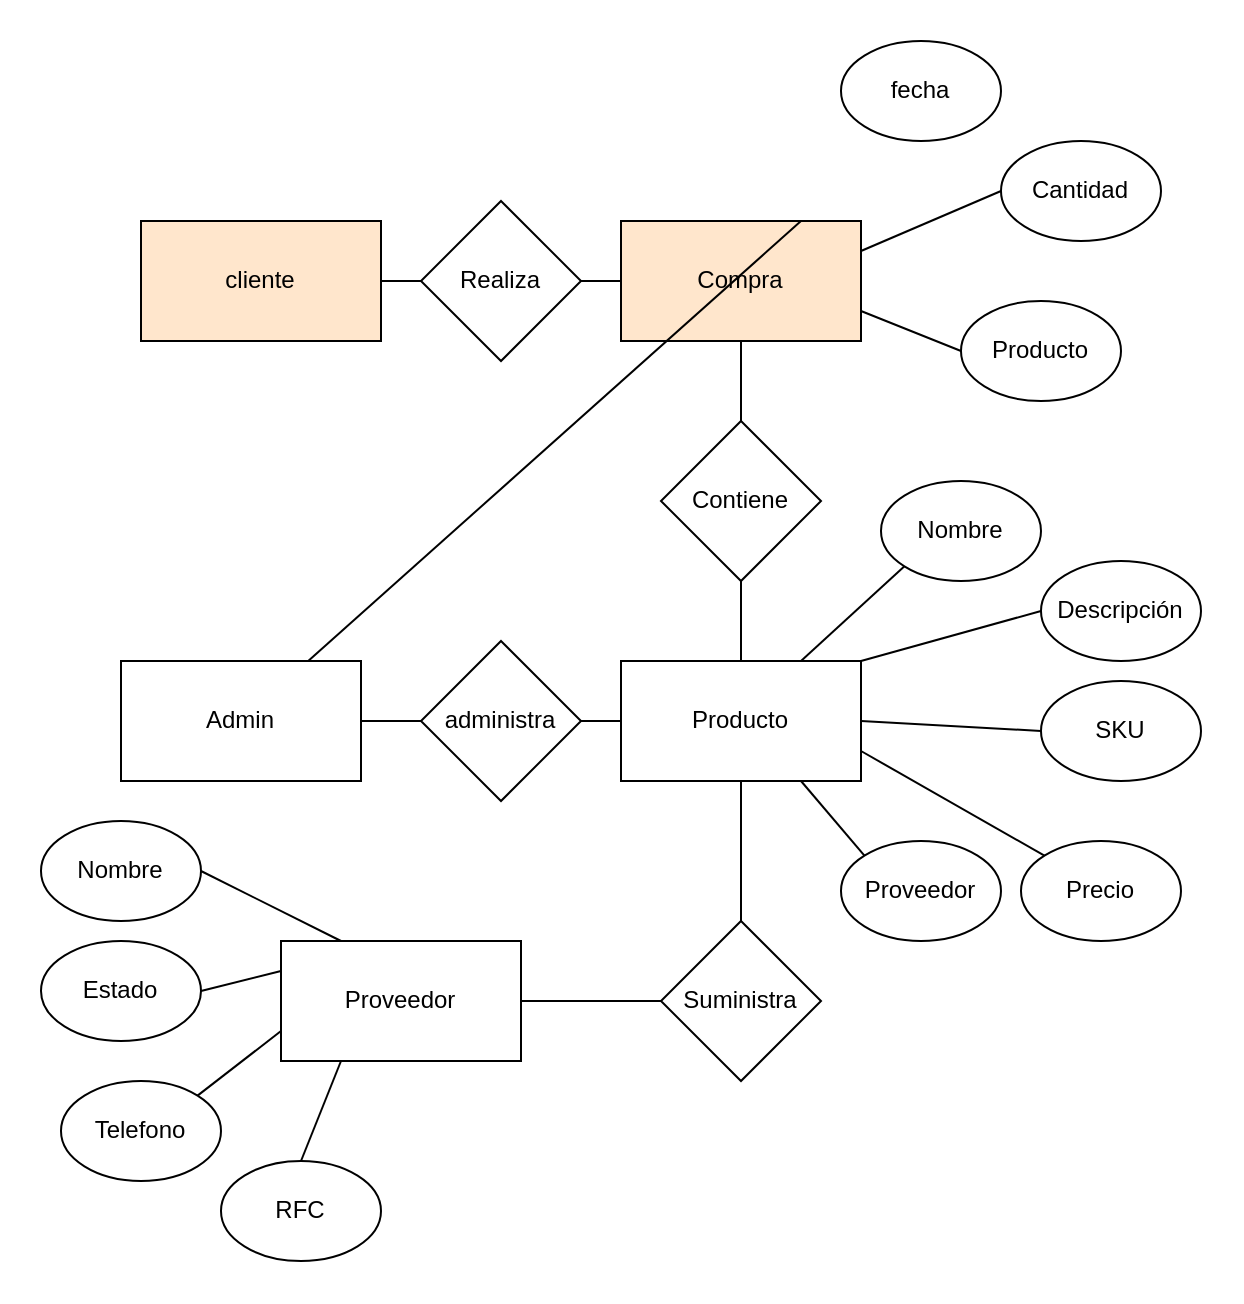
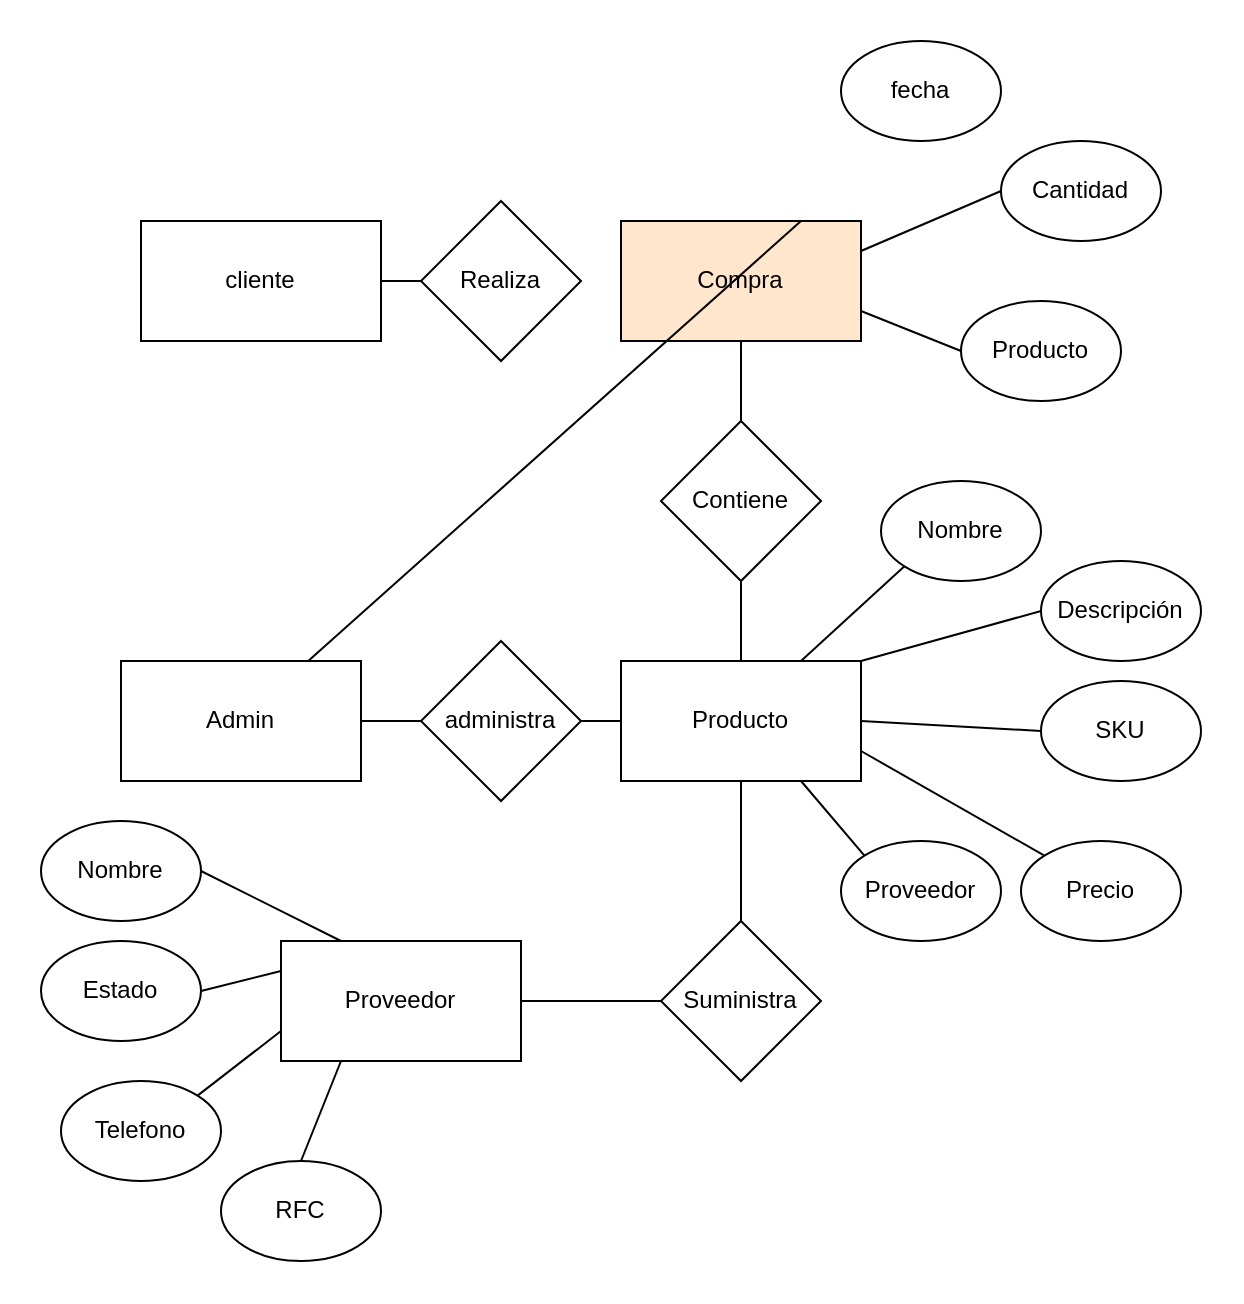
(261, 281) -> (261, 281)
(601, 281) -> none
